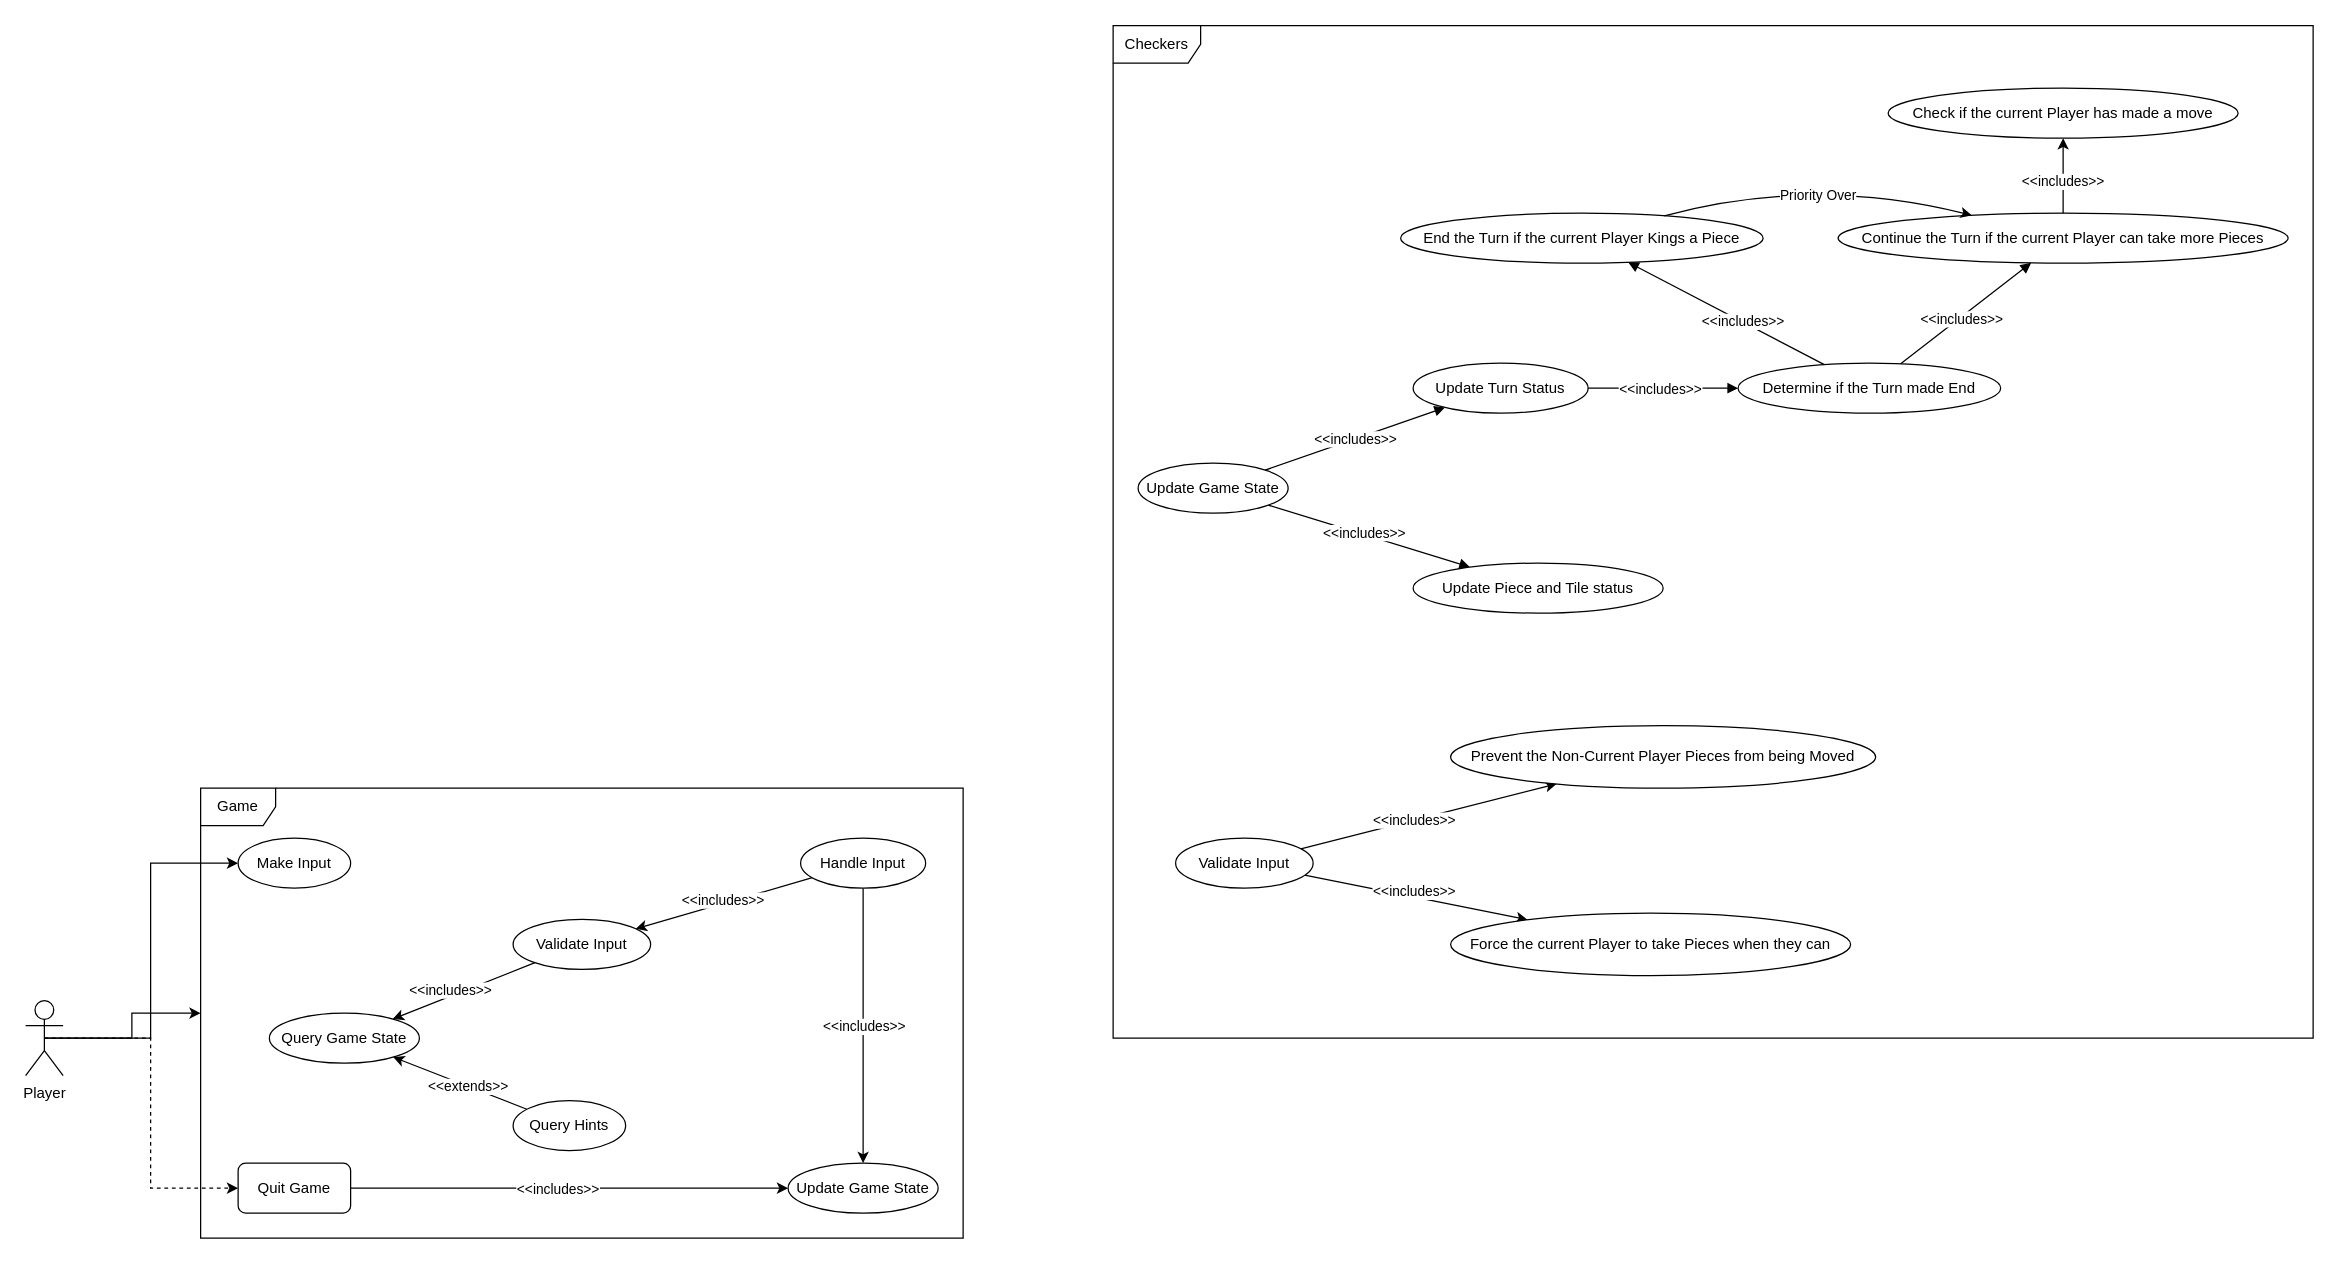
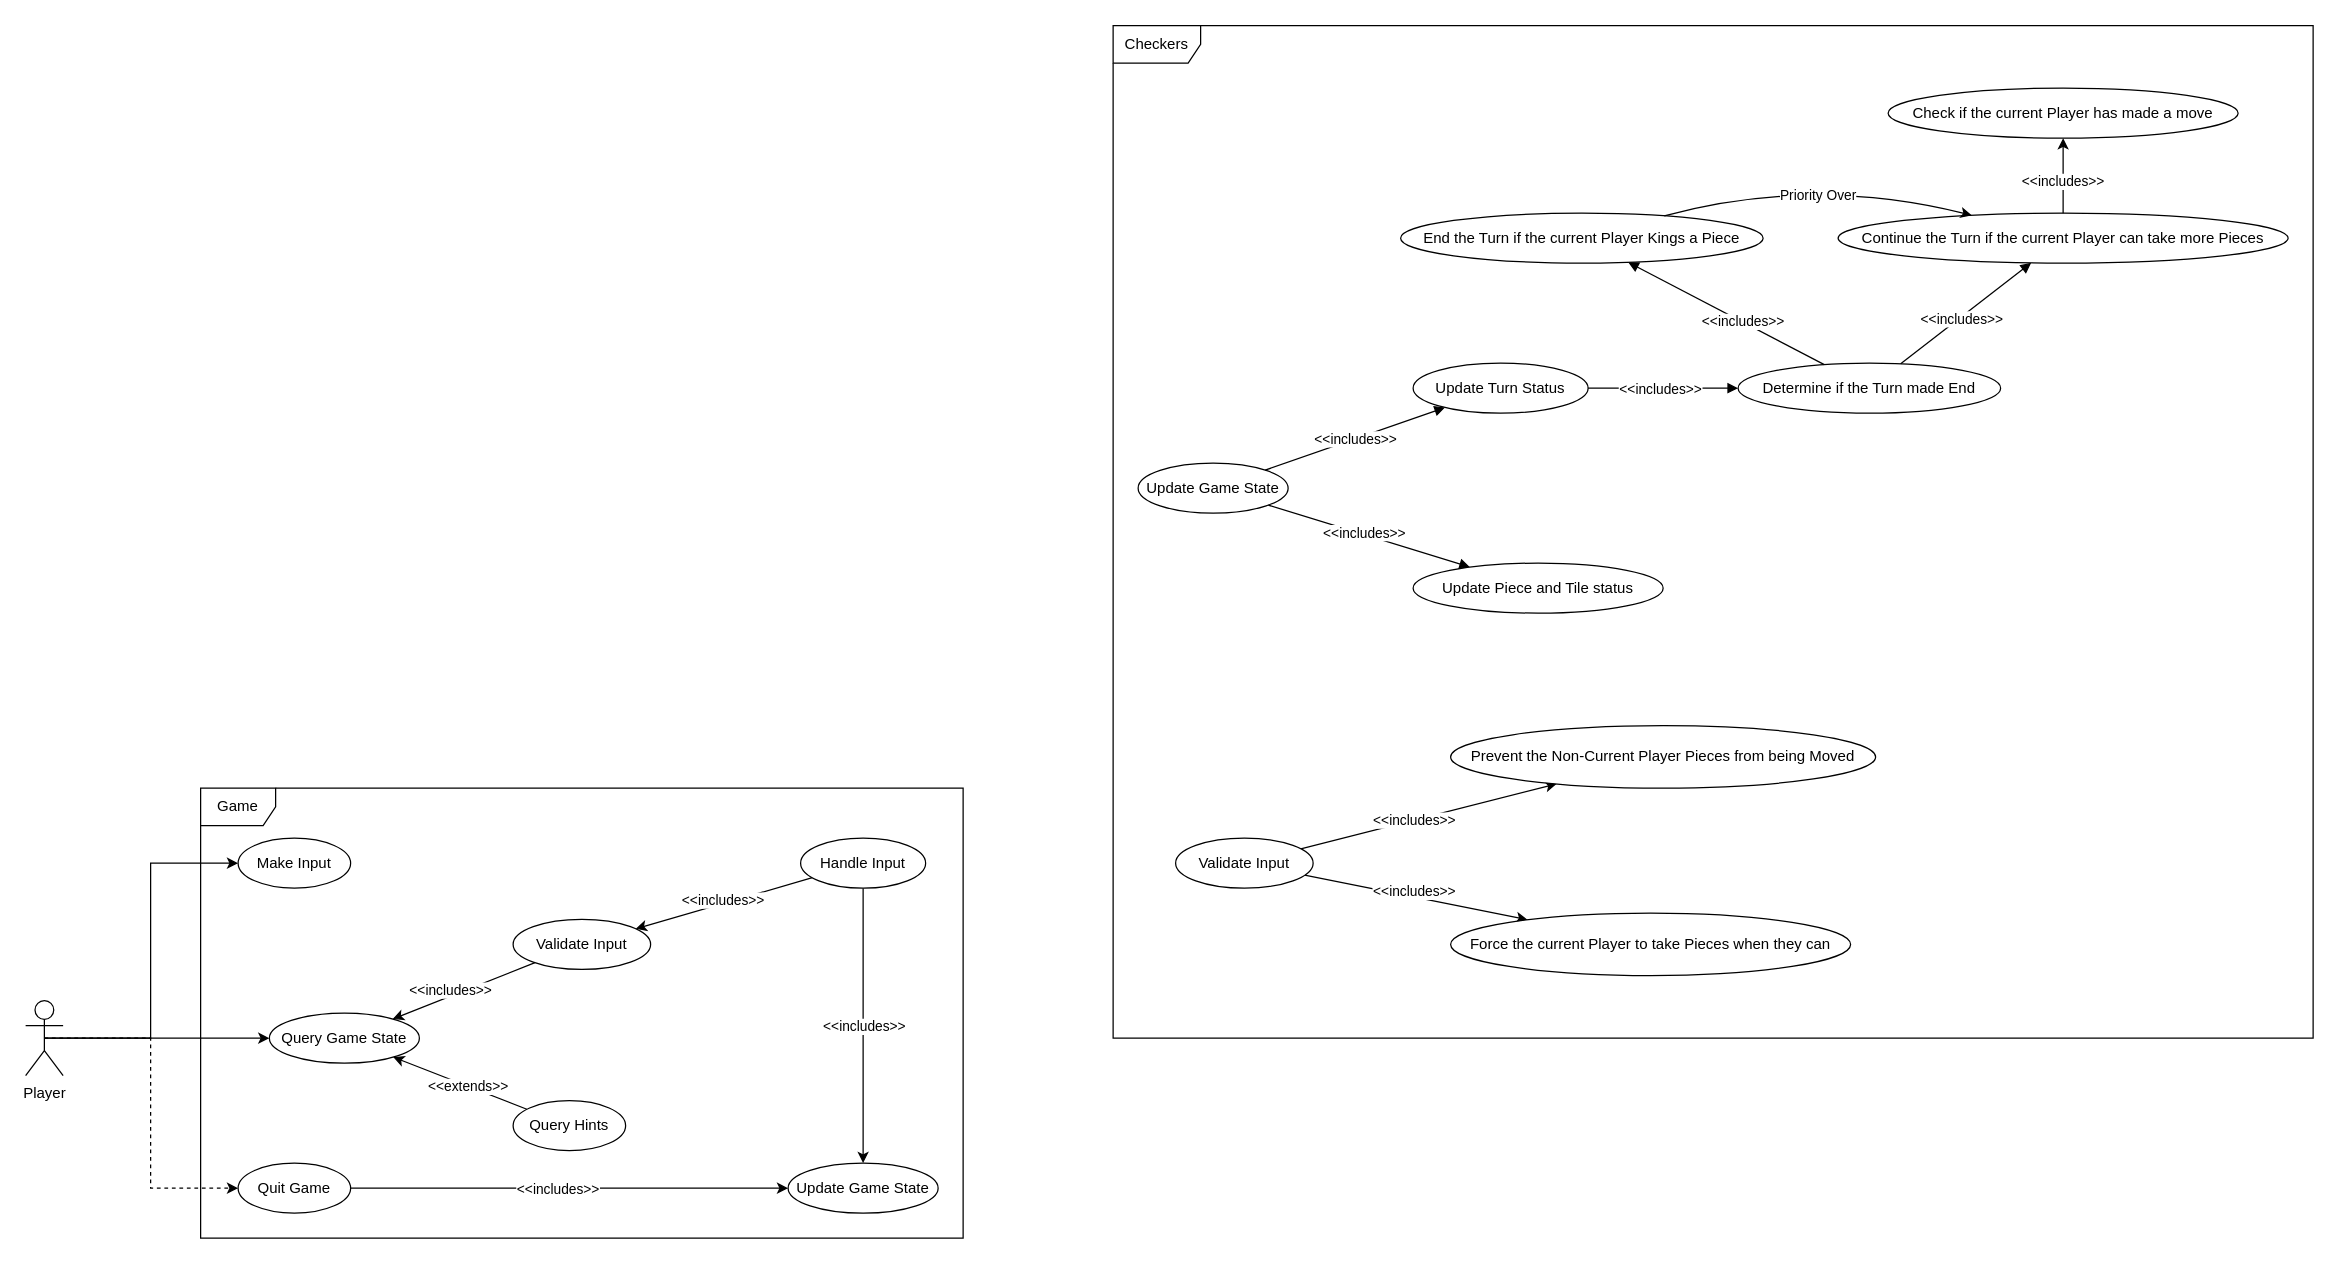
(152, 1013) -> (207, 1038)
(294, 1188) -> (294, 1188)
